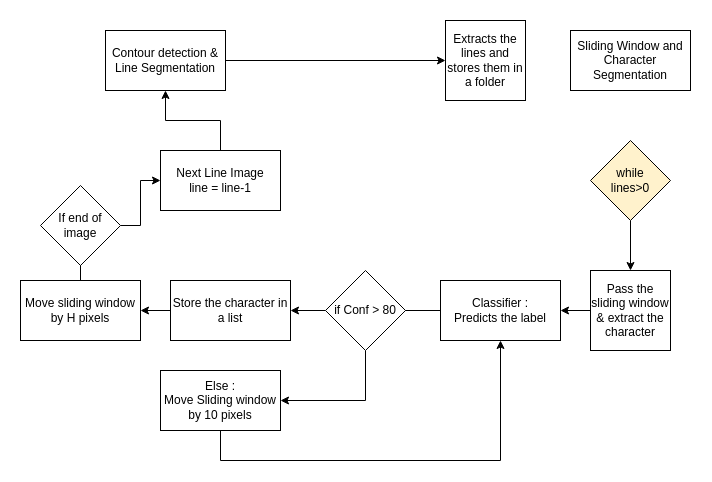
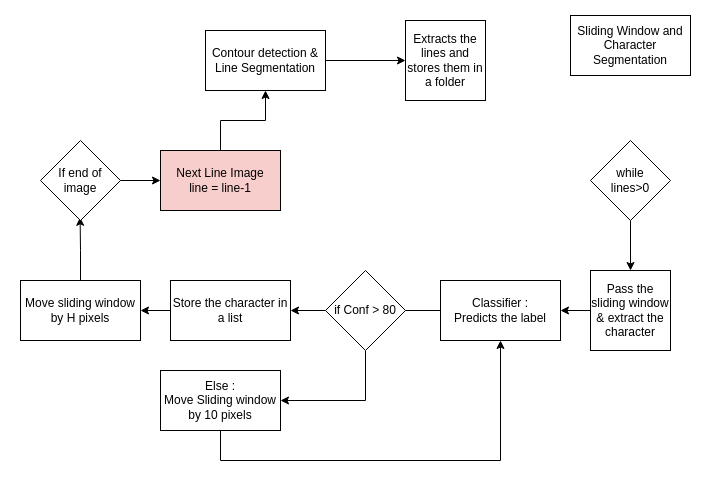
(166, 61) -> (266, 61)
(486, 61) -> (446, 61)
(631, 61) -> (631, 46)
(221, 181) -> (221, 181)
(631, 181) -> (631, 181)
(81, 226) -> (81, 181)
